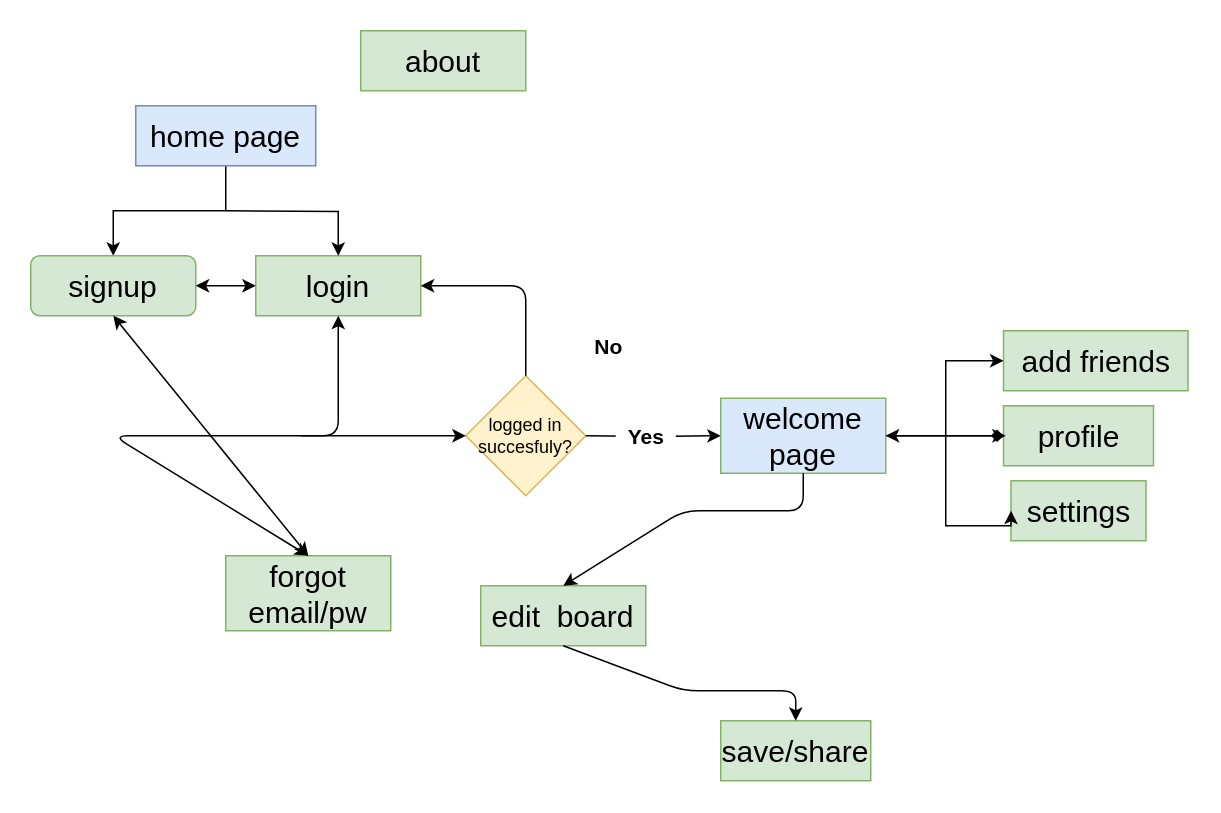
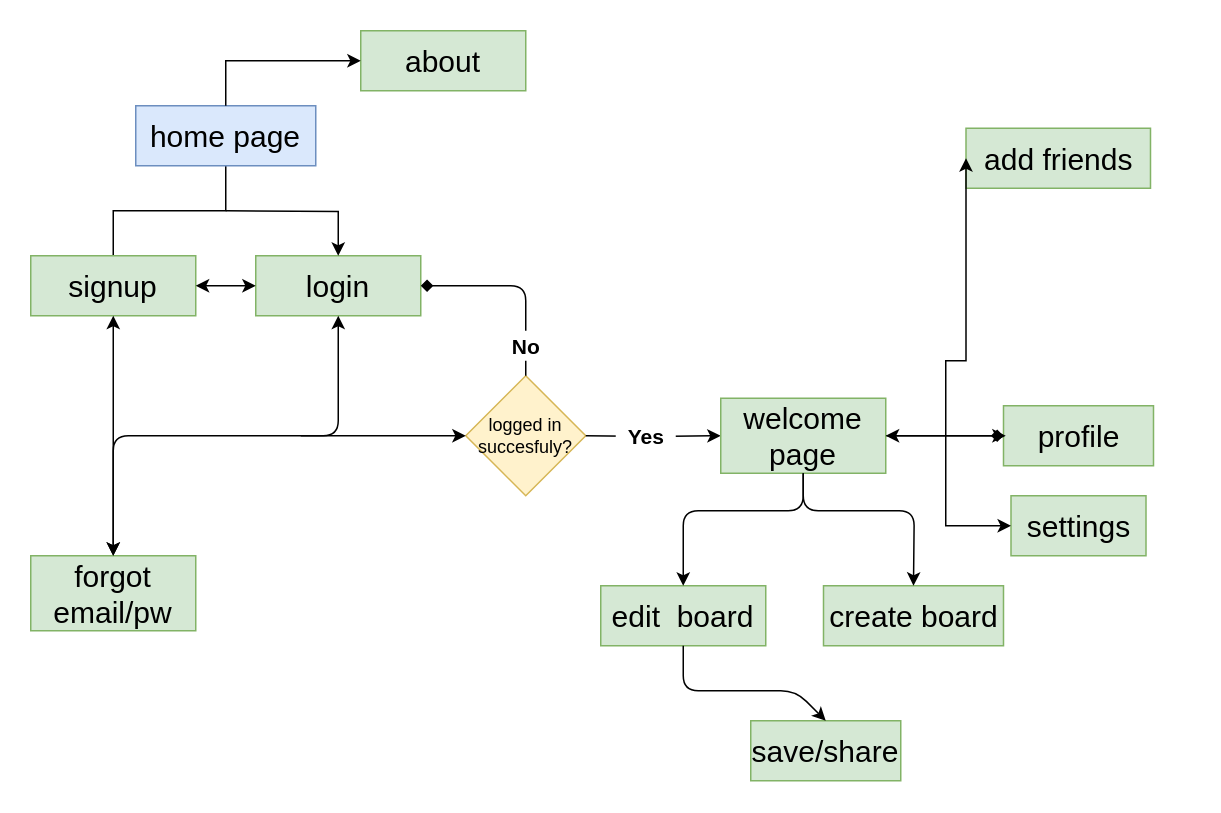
none -> (266, 61)
(113, 244) -> (113, 248)
(113, 286) -> (113, 286)
(432, 286) -> (433, 286)
(608, 346) -> (526, 346)
(1096, 361) -> (1058, 158)
(803, 436) -> (803, 436)
none -> (886, 511)
(1079, 511) -> (1079, 526)
(308, 593) -> (113, 593)
(563, 616) -> (683, 616)
none -> (914, 616)
(796, 751) -> (826, 751)
